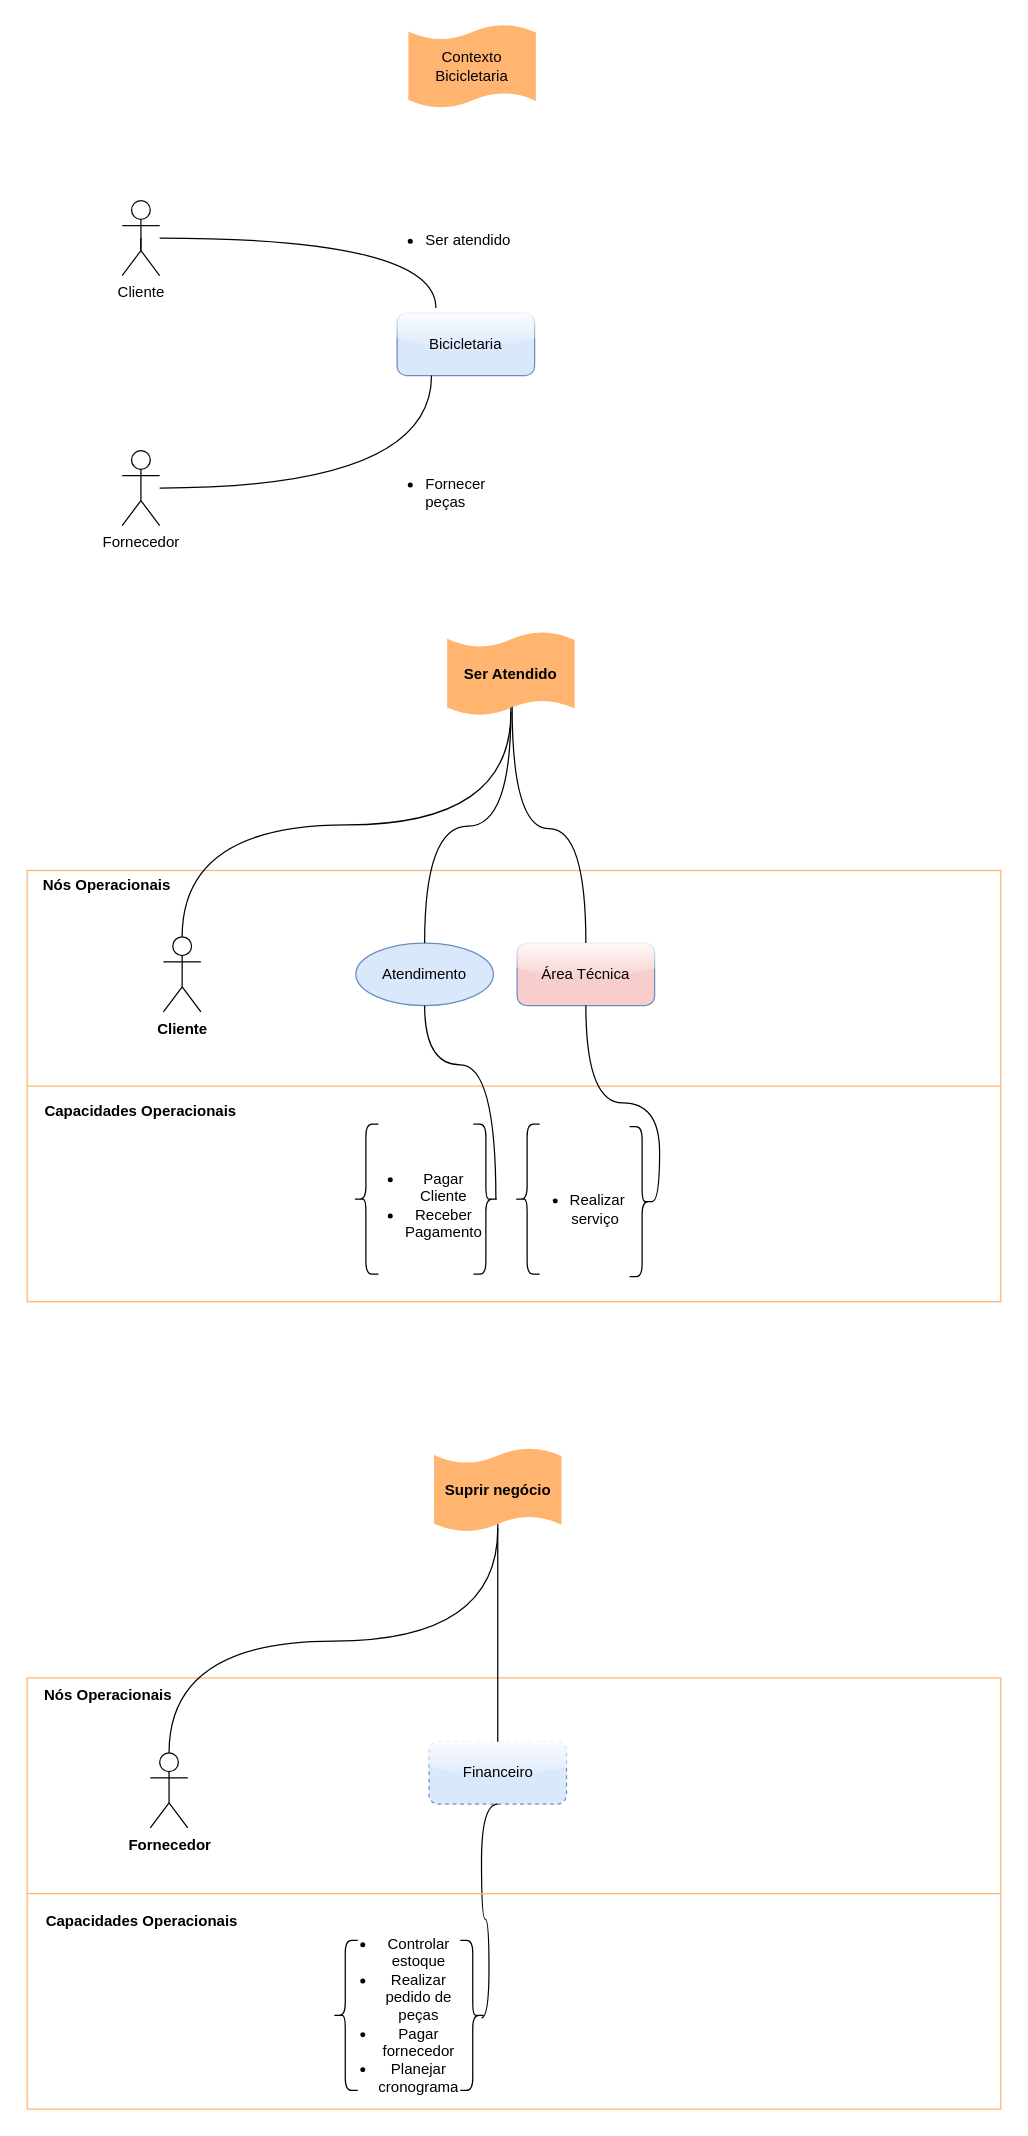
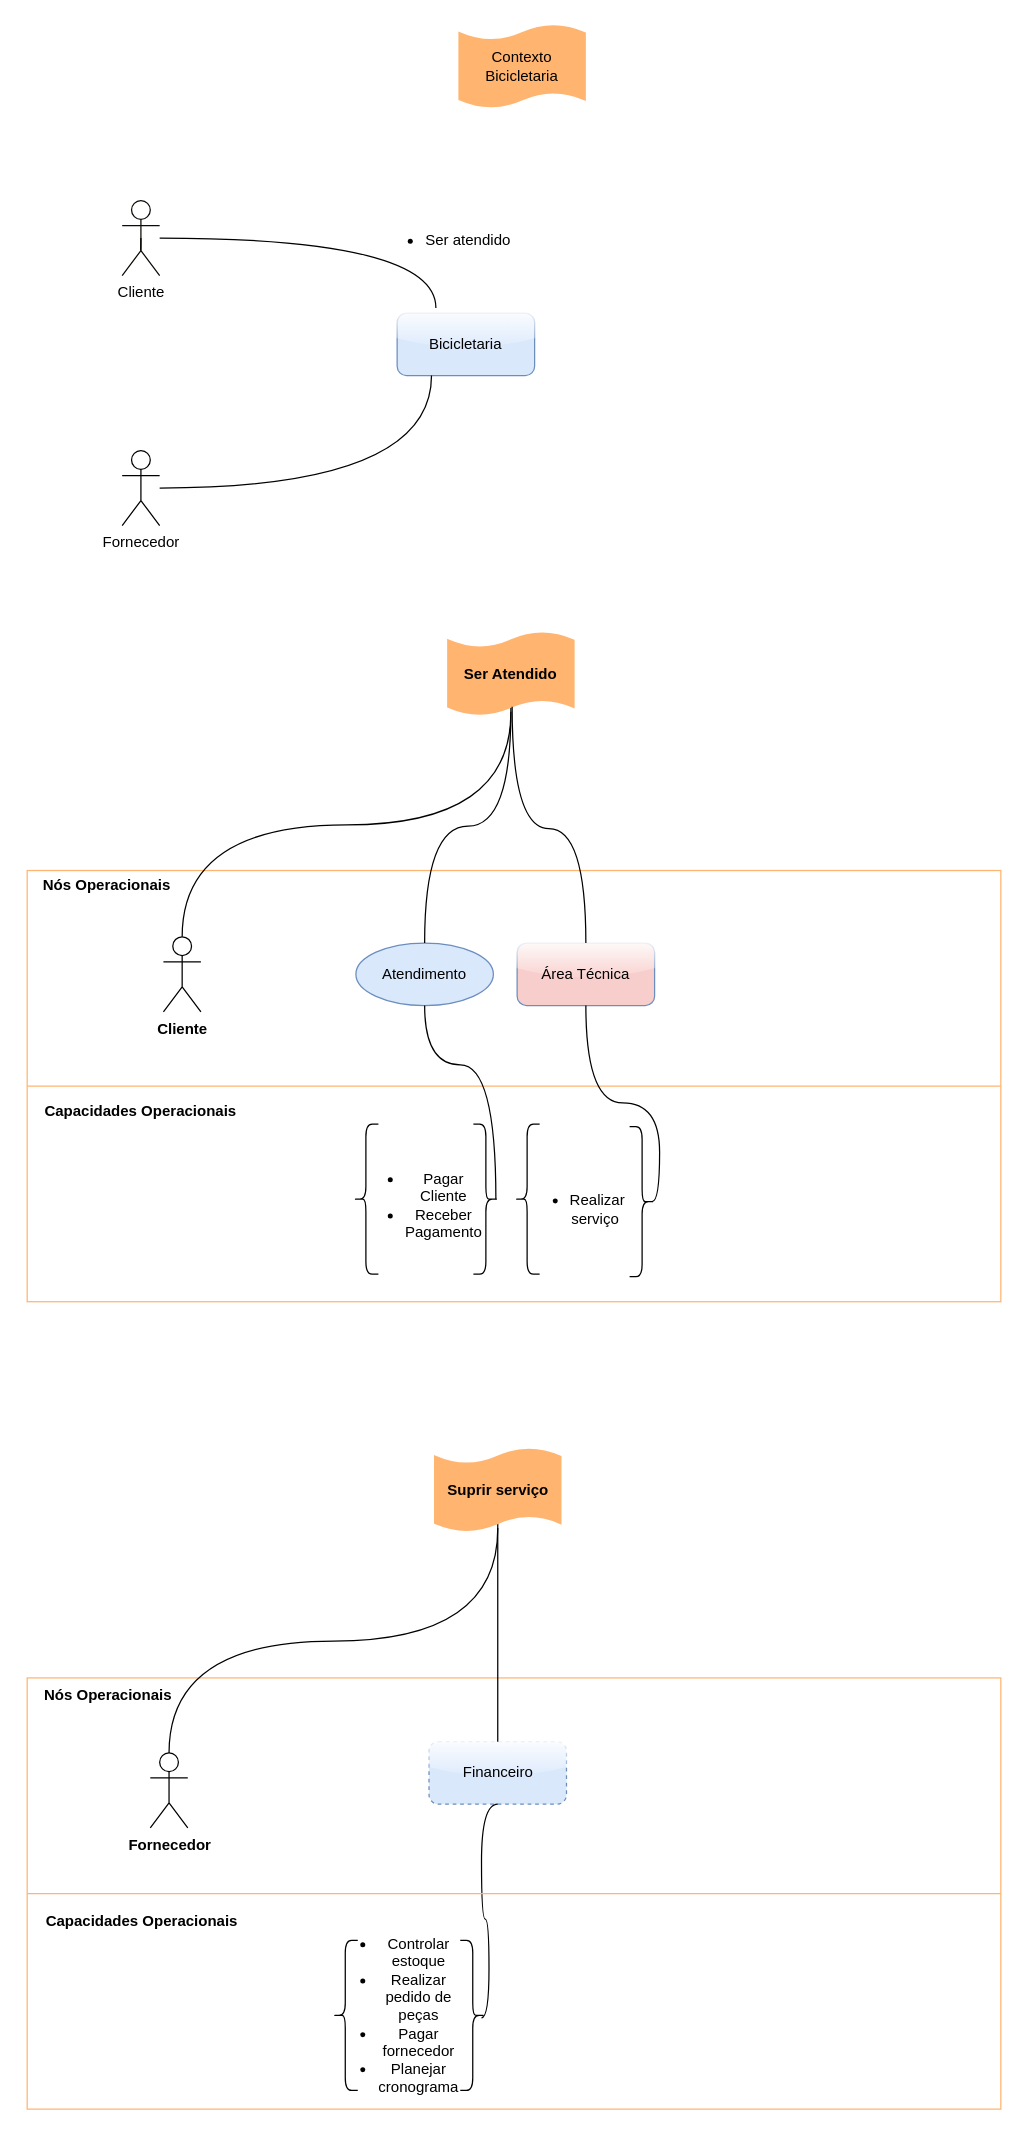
(472, 66) -> (522, 66)
(448, 493) -> none
(498, 1491) -> (498, 1491)
